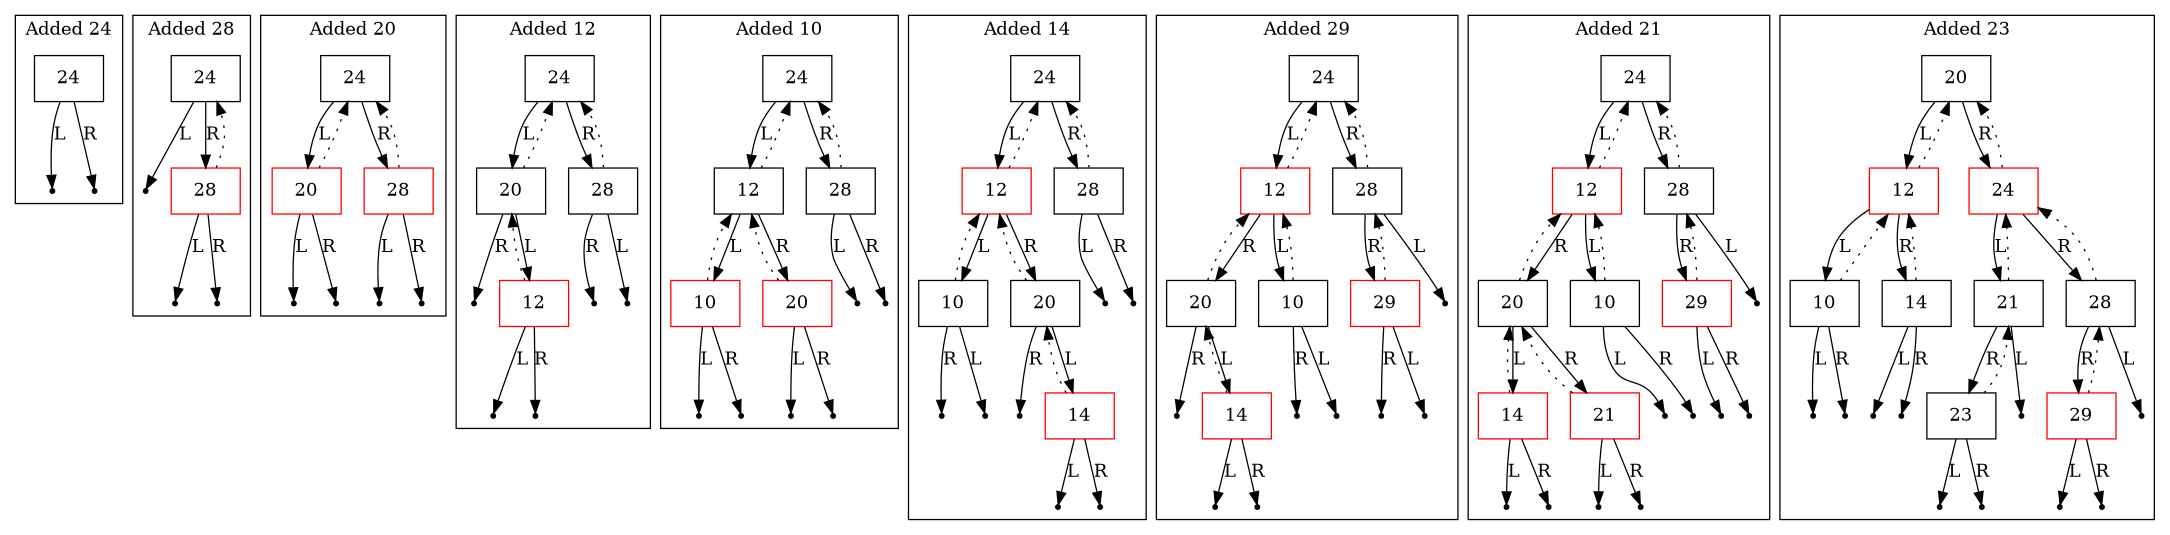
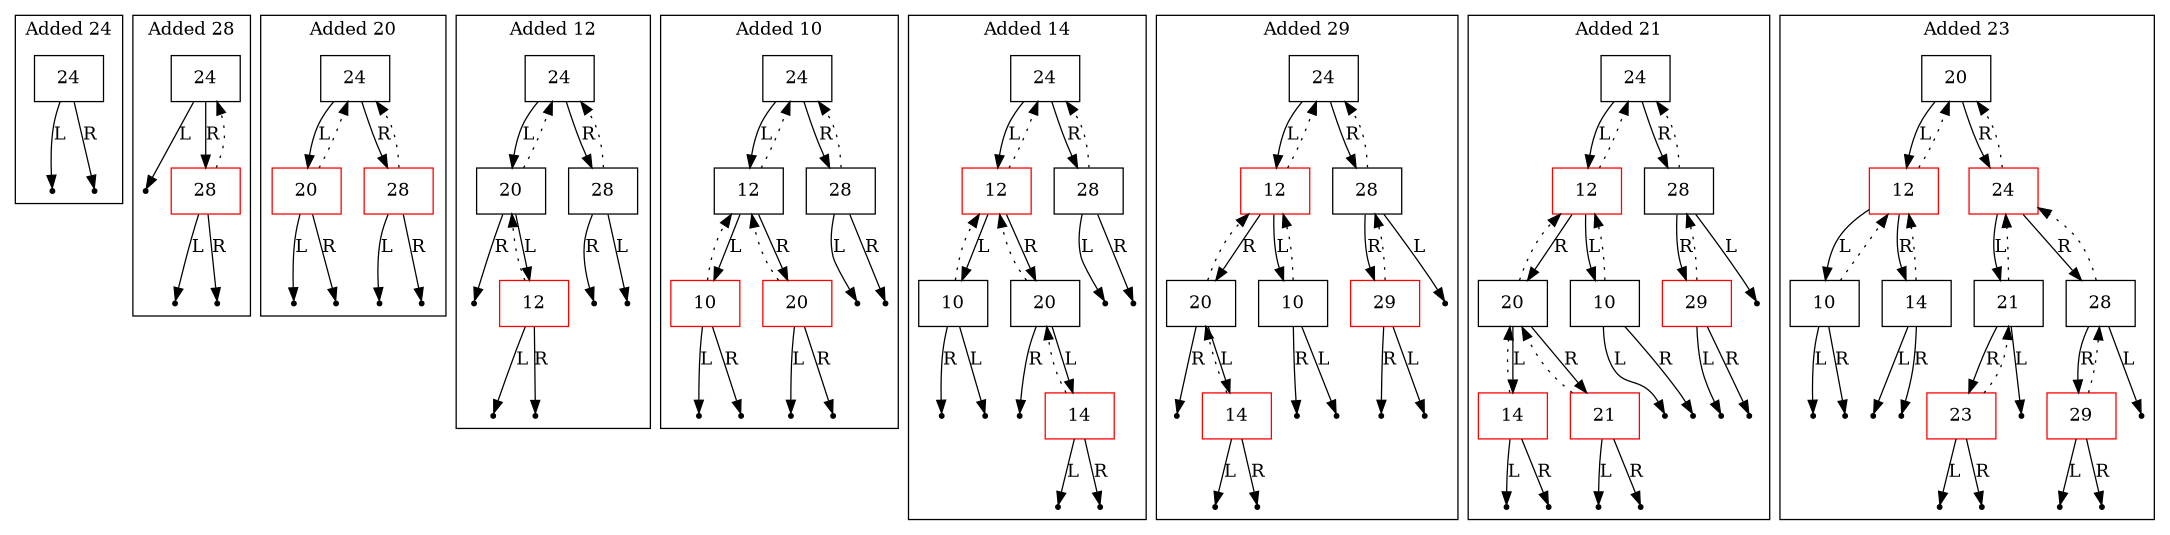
(1961, 416) -> (1961, 416)
